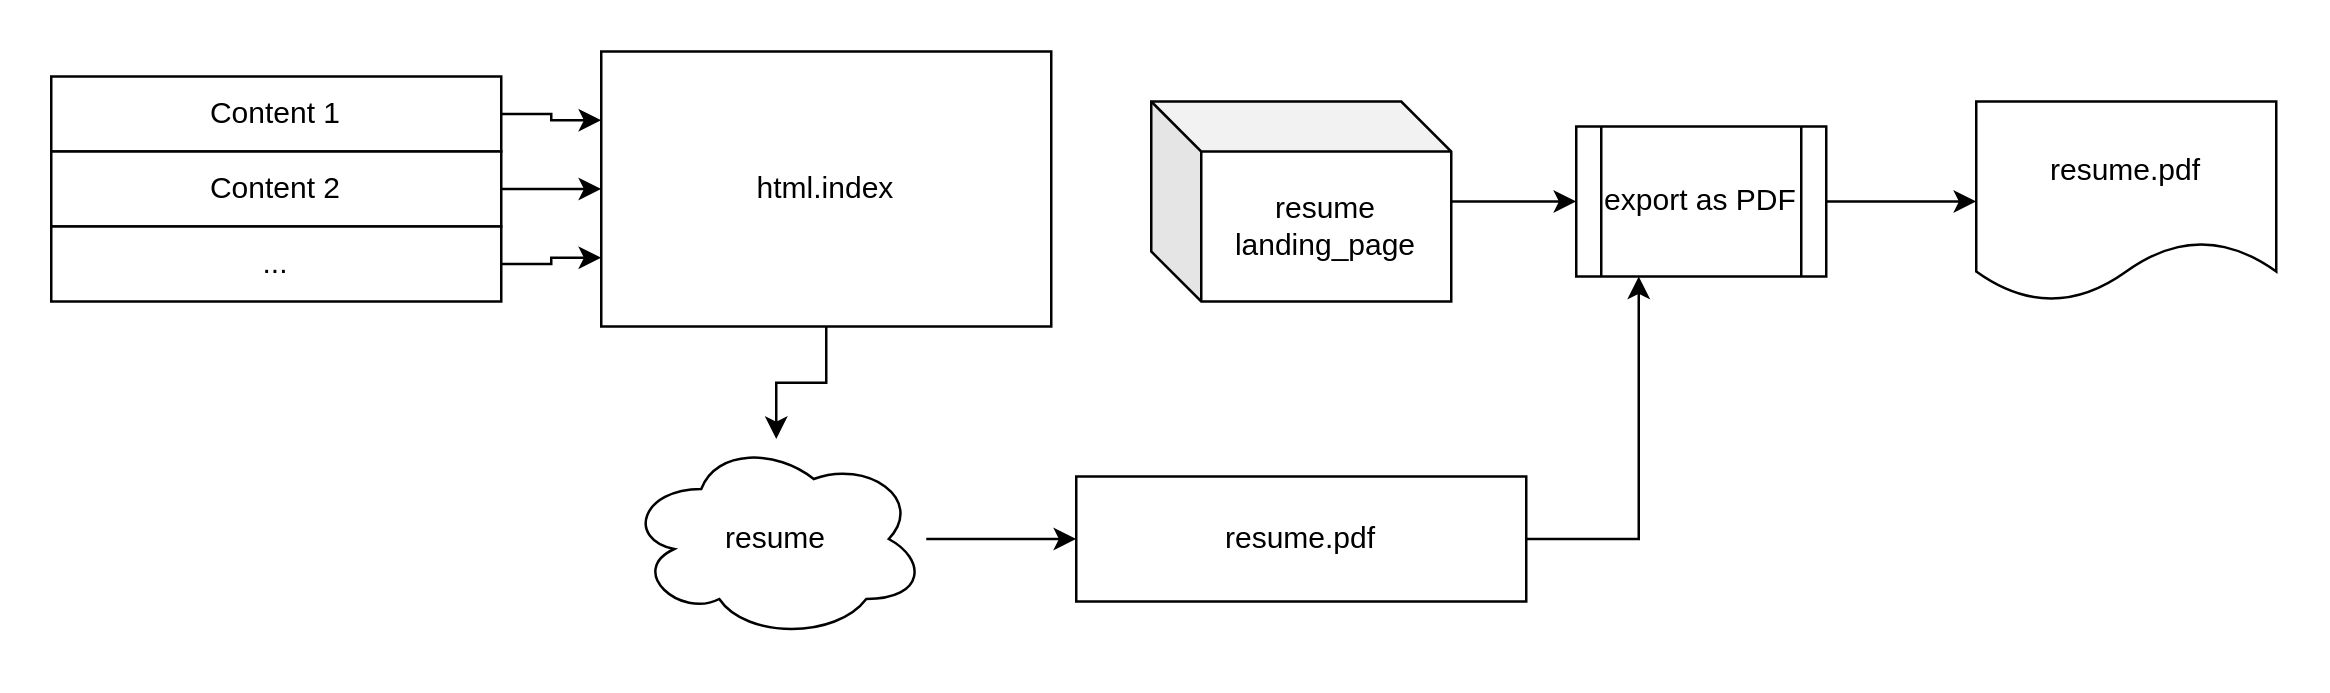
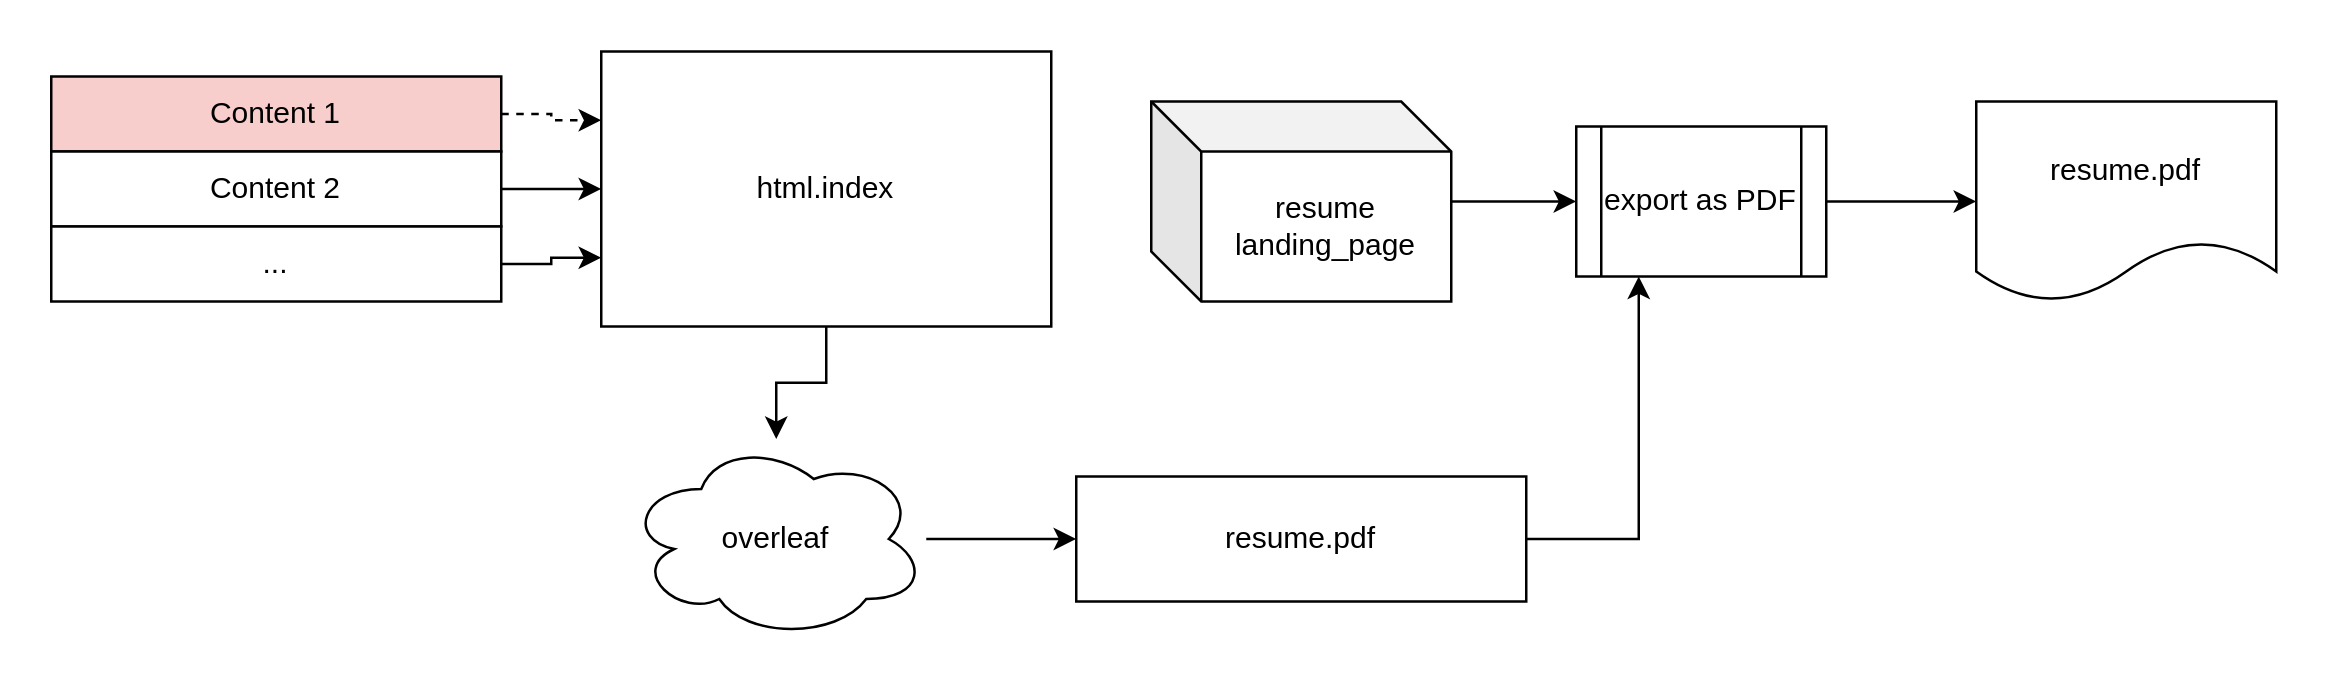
(276, 114) -> (276, 114)
(547, 114) -> (547, 114)
(776, 539) -> (776, 539)
